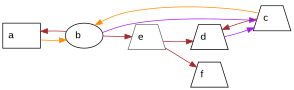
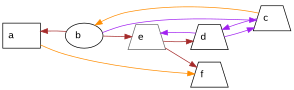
(238, 24) -> (238, 24)
none -> (182, 32)
(50, 40) -> (113, 65)
